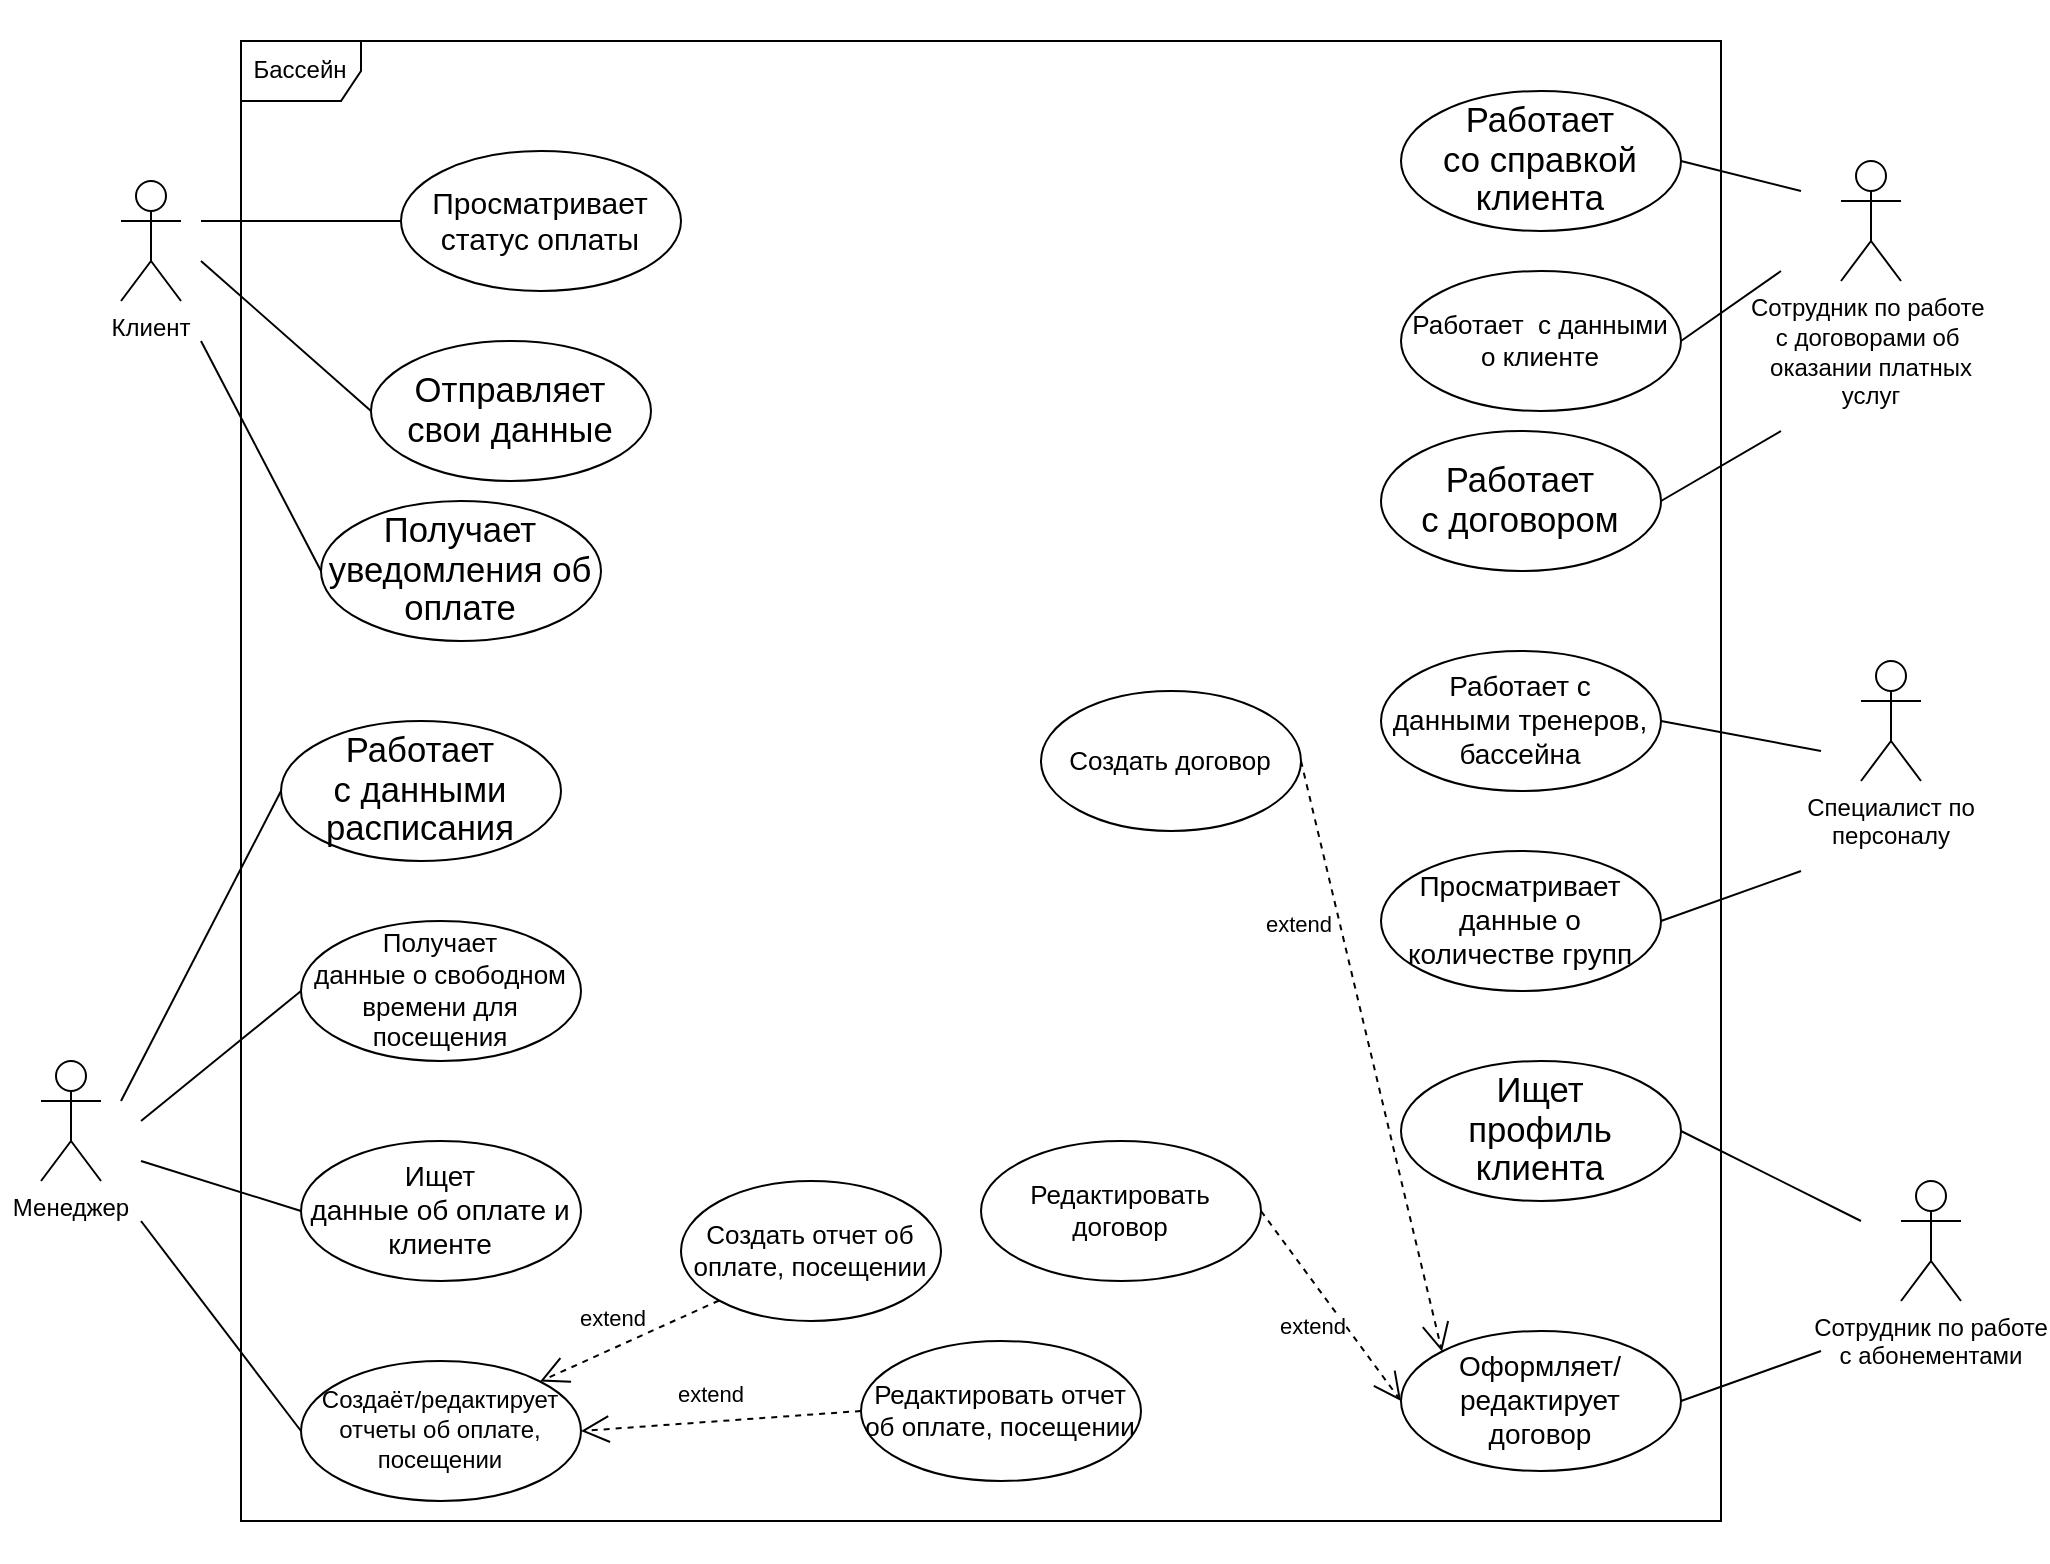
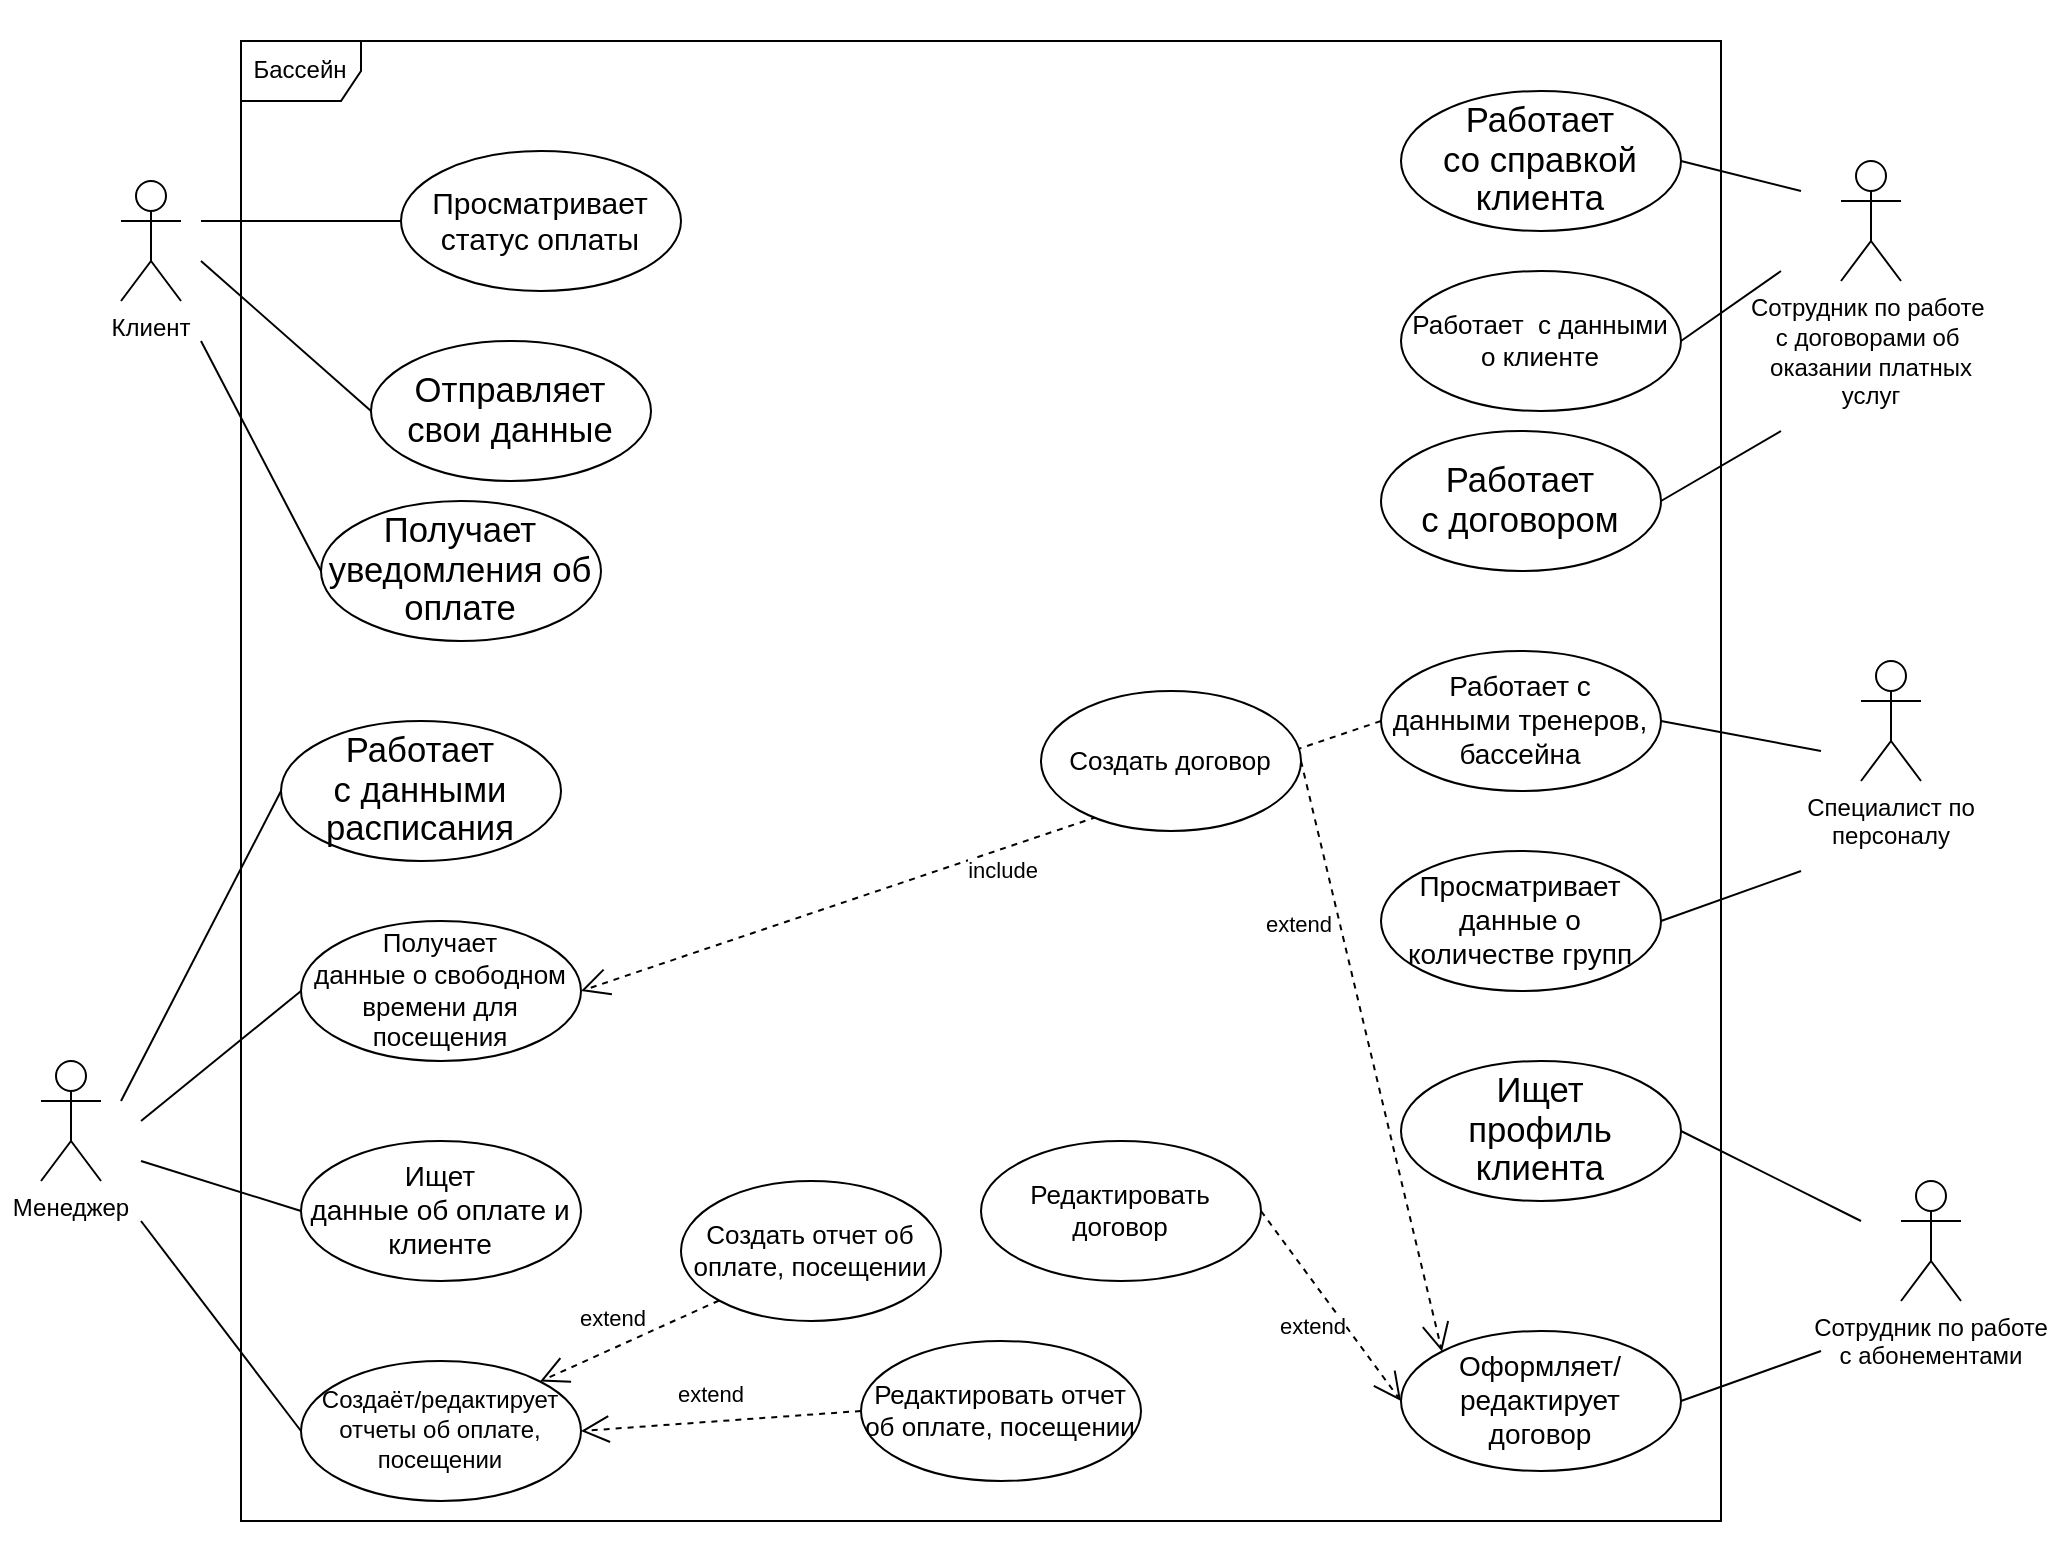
none -> (840, 903)
